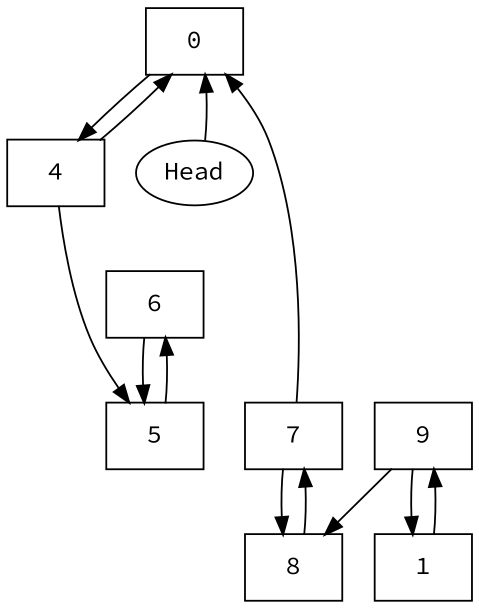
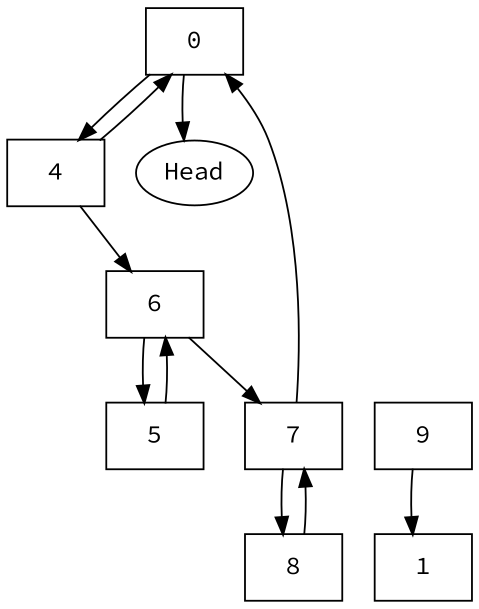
(207, 116) -> (183, 98)
(77, 301) -> (100, 232)
none -> (218, 364)
(365, 495) -> none
(435, 511) -> none
